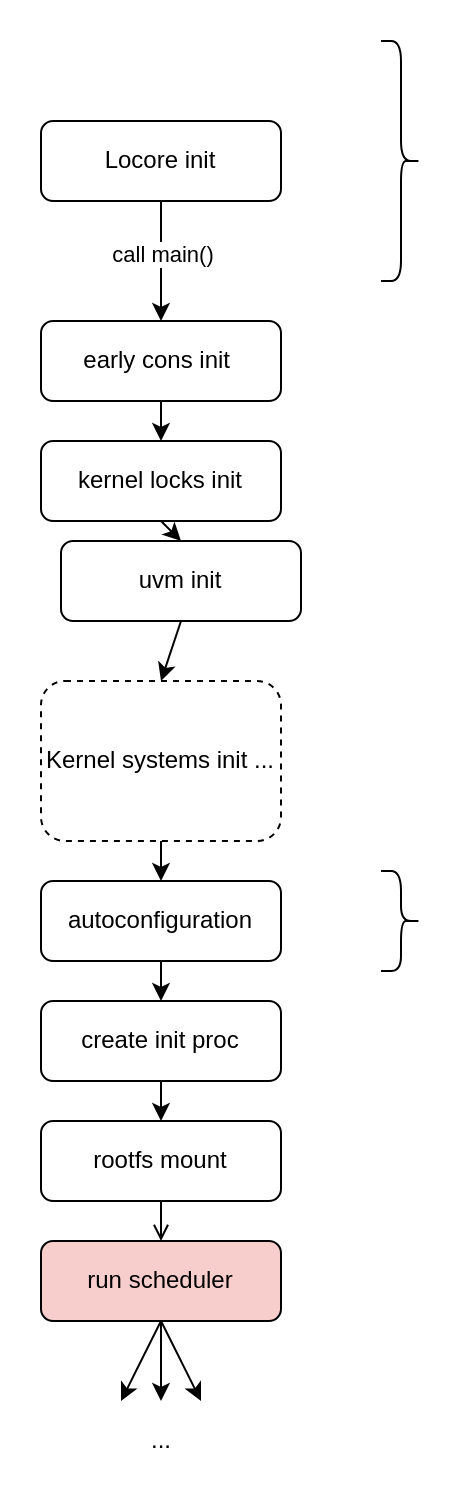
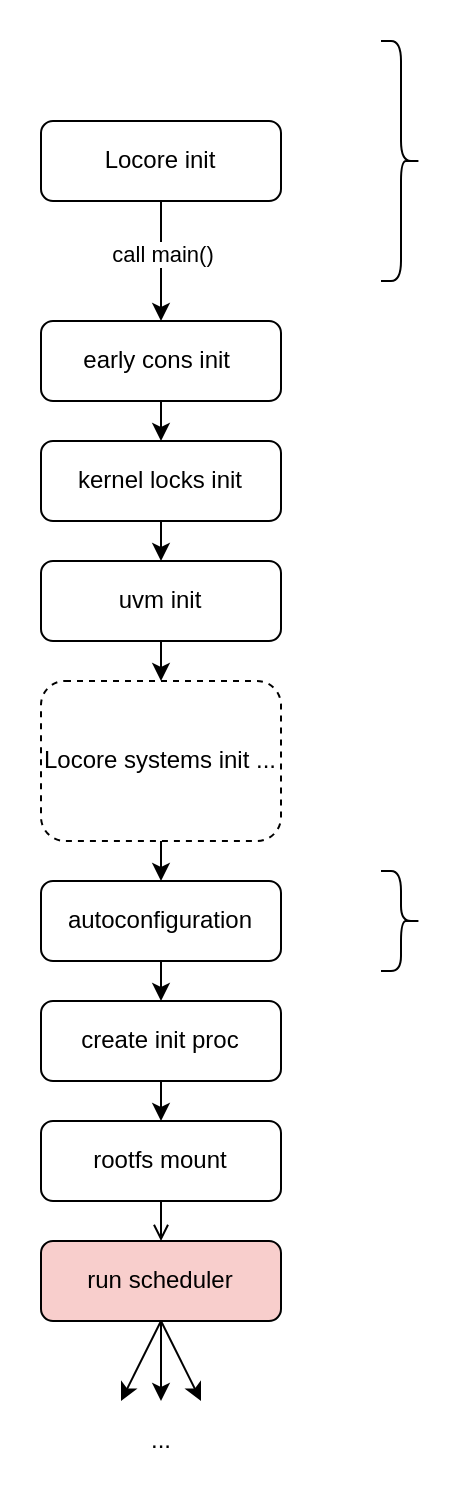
(181, 581) -> (161, 601)
(161, 761) -> (161, 761)
